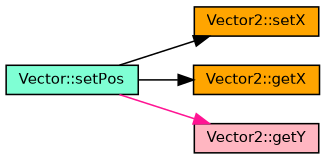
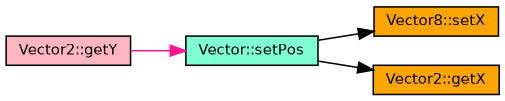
(257, 22) -> (436, 22)
(157, 107) -> (150, 51)
